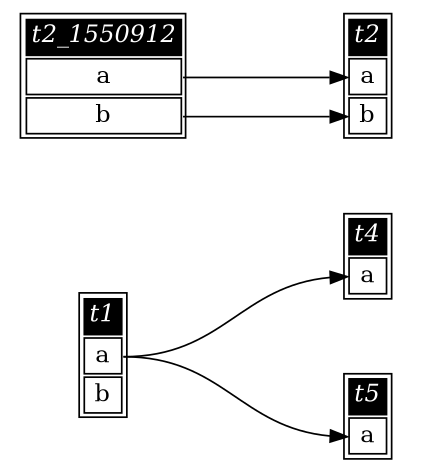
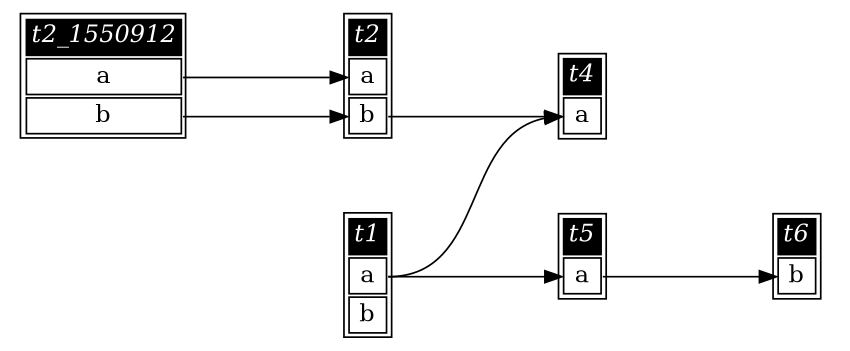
none -> (467, 117)
none -> (797, 256)
